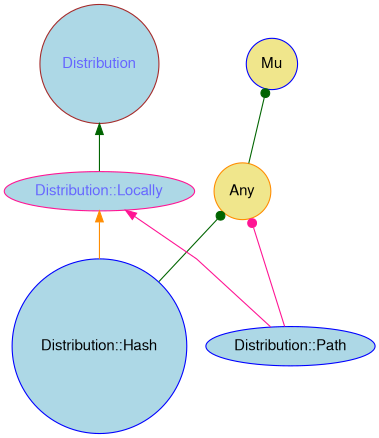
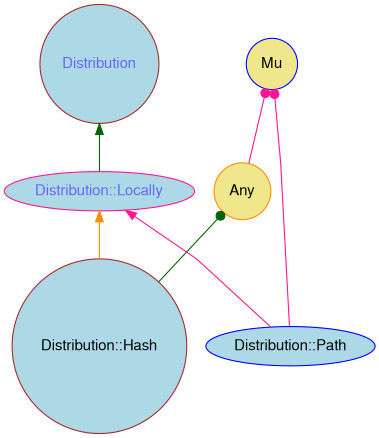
(257, 130) -> (257, 130)
(269, 277) -> (283, 212)
(99, 346) -> (99, 346)
